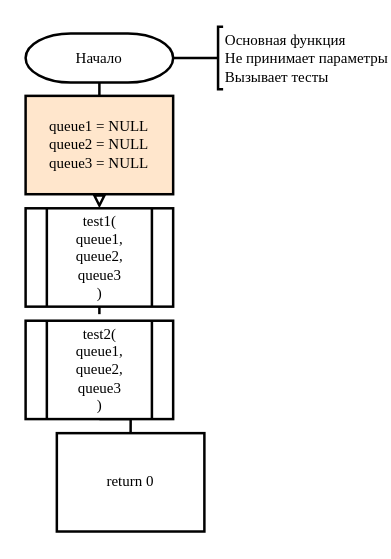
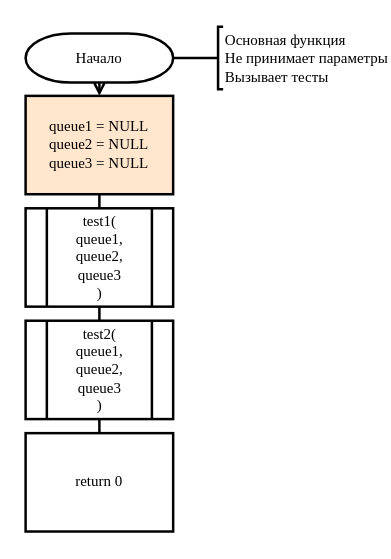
(99, 88) -> (99, 87)
(99, 194) -> (99, 199)
(99, 316) -> (99, 316)
(131, 482) -> (99, 482)
